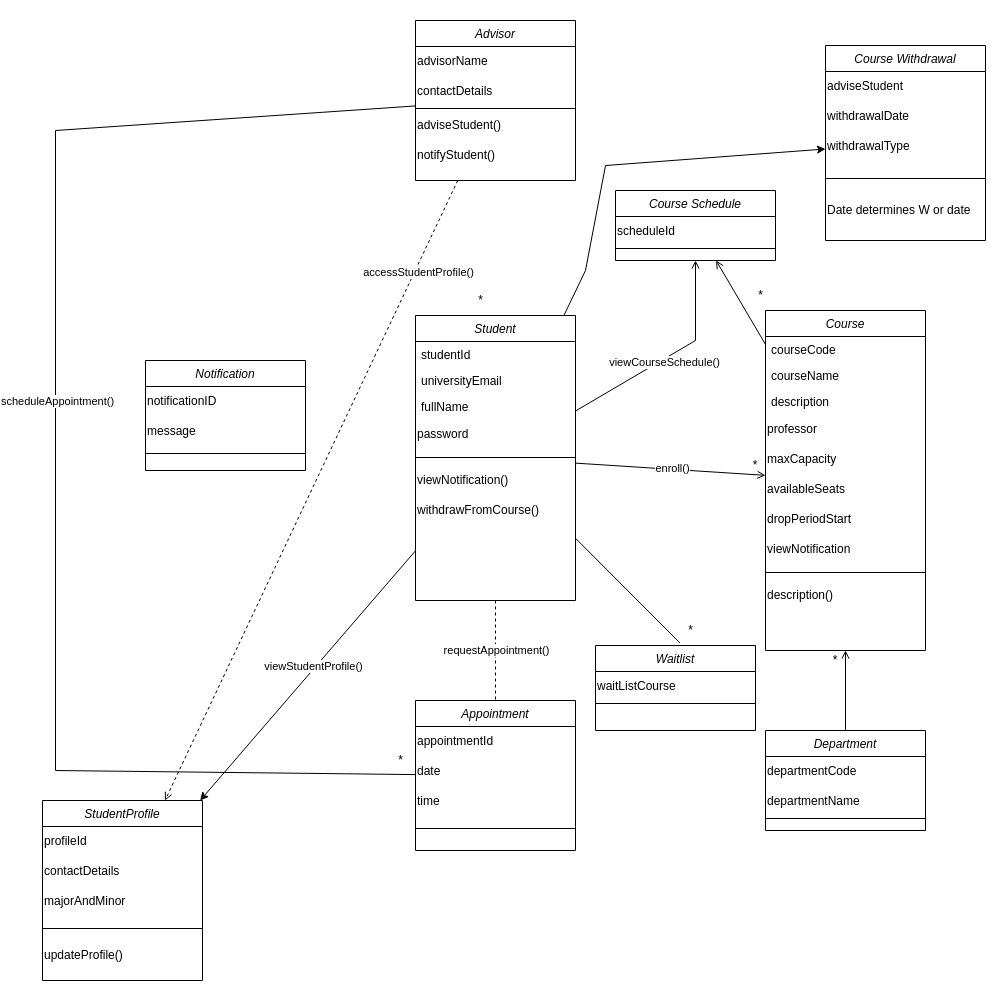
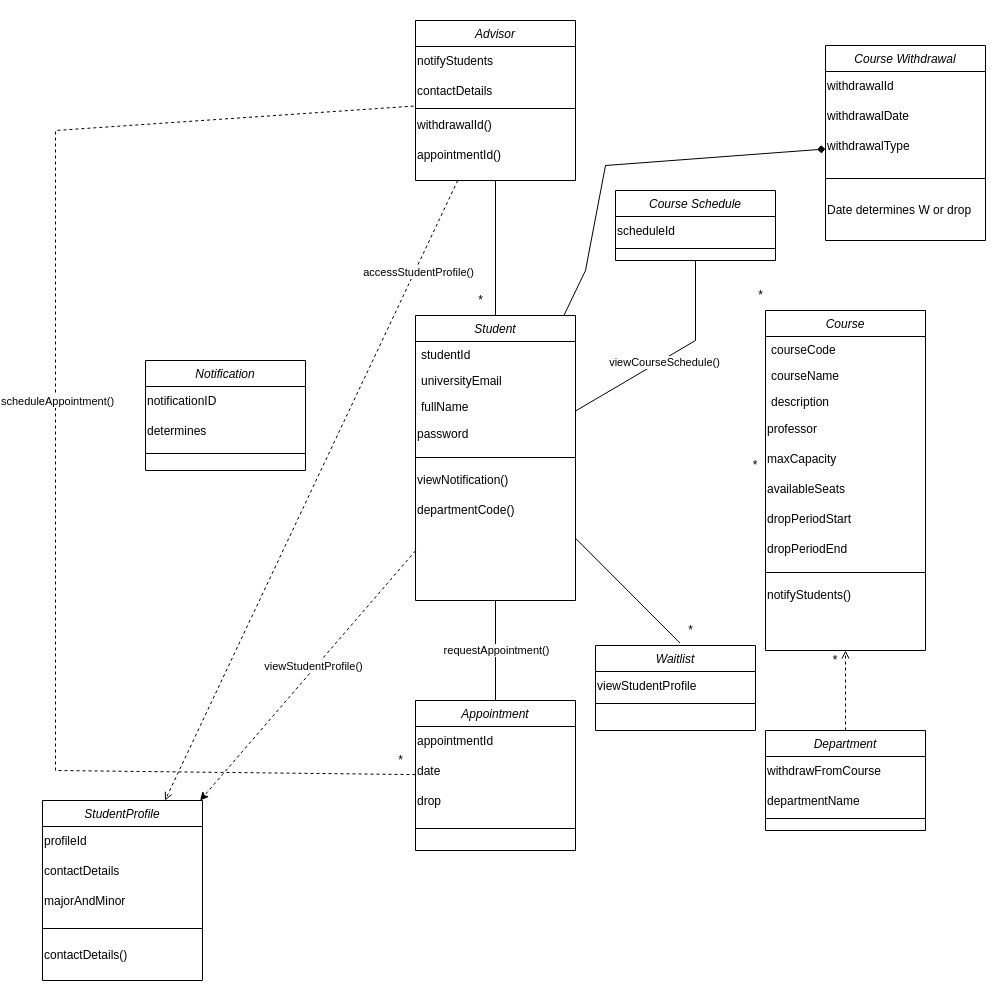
(453, 62) -> (463, 62)
(870, 87) -> (865, 87)
(466, 126) -> (461, 126)
(817, 150) -> (816, 150)
(466, 156) -> (466, 156)
(904, 211) -> (904, 211)
none -> (496, 249)
(696, 266) -> (696, 266)
(741, 302) -> none
(171, 432) -> (180, 432)
(670, 469) -> none
(483, 511) -> (471, 511)
(815, 550) -> (810, 550)
(808, 596) -> (820, 596)
(496, 678) -> (496, 678)
(641, 687) -> (653, 687)
(846, 691) -> (846, 691)
(257, 735) -> (257, 735)
(56, 769) -> (56, 769)
(815, 772) -> (826, 772)
(429, 802) -> (431, 802)
(92, 956) -> (95, 956)
